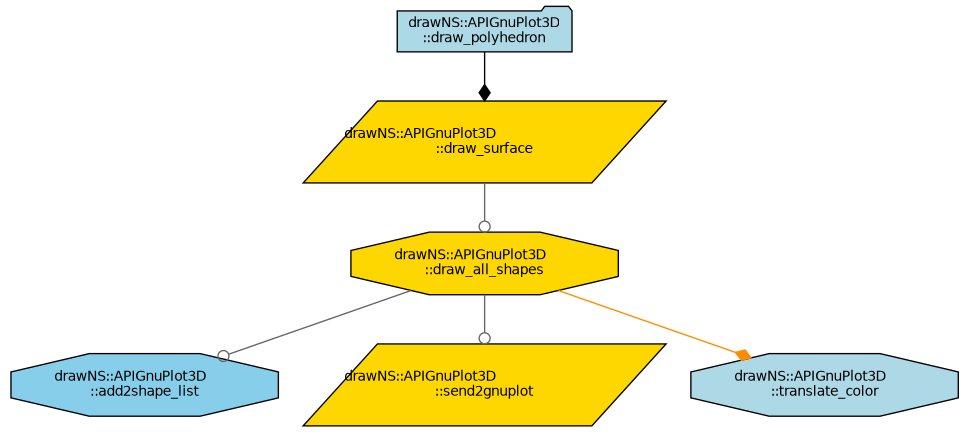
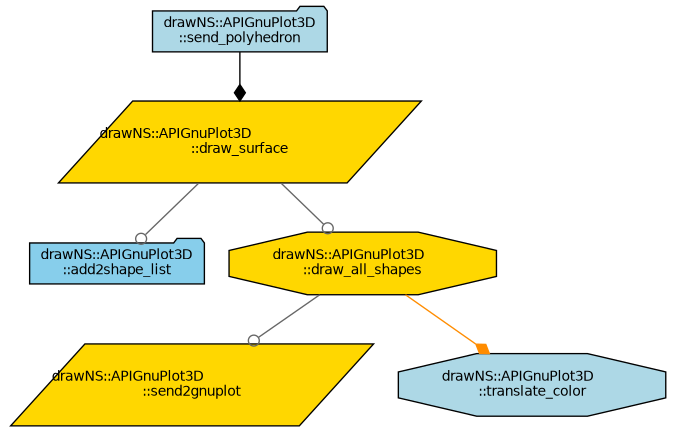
(485, 31) -> (240, 31)
(320, 322) -> (172, 209)
(145, 385) -> (117, 263)
